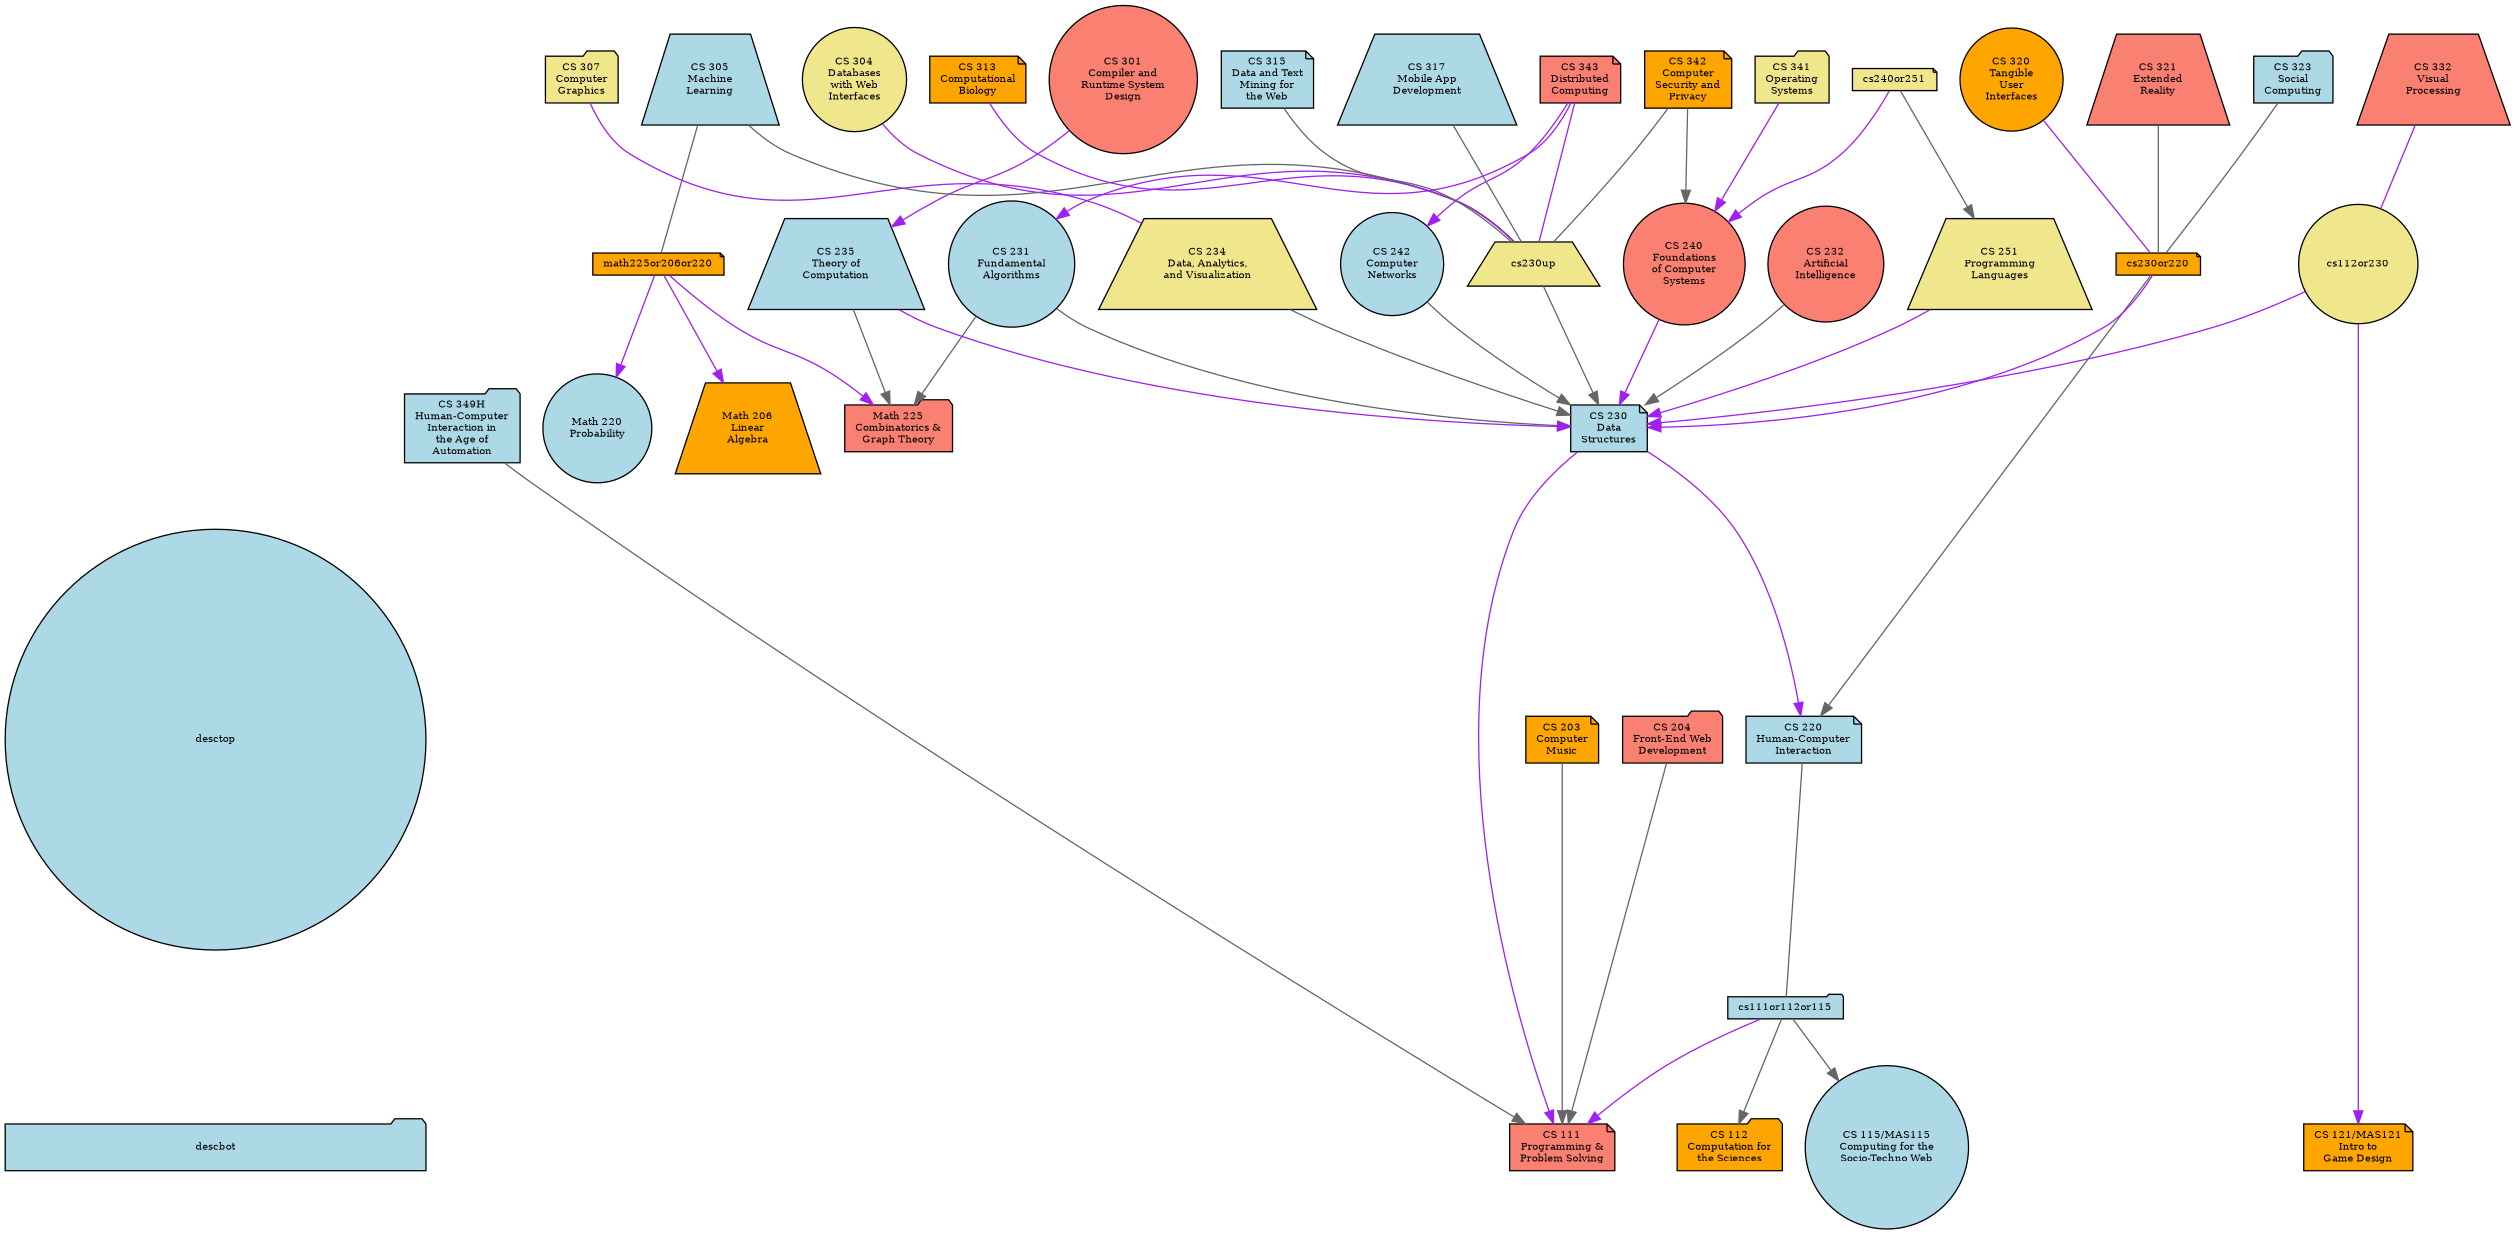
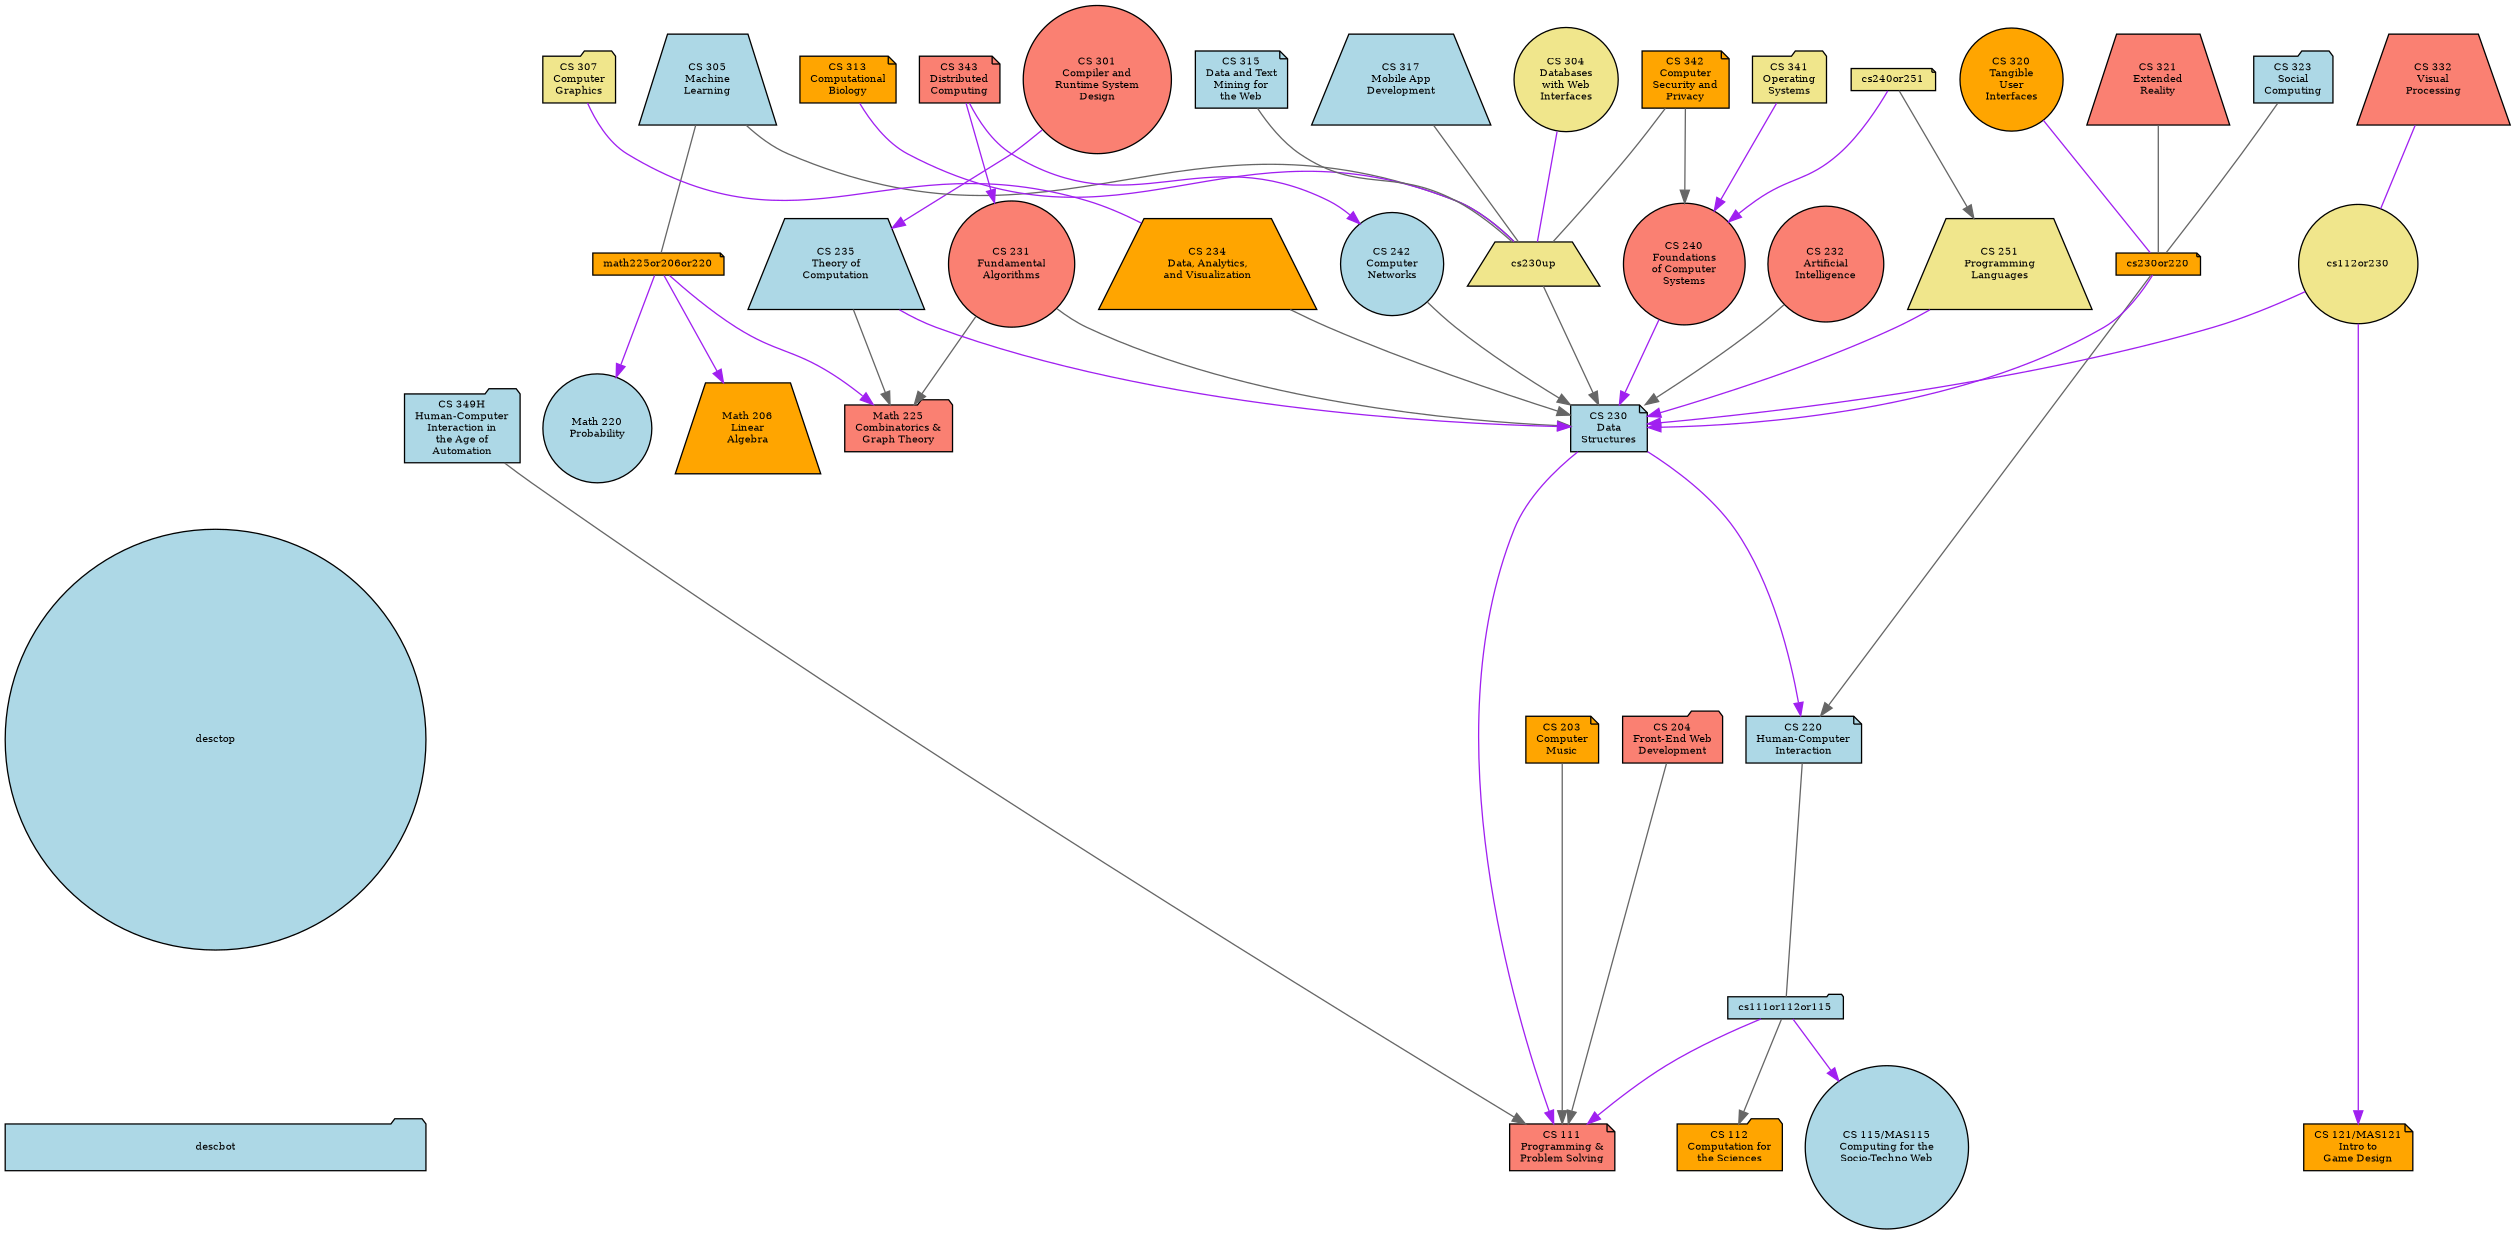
(1557, 173) -> none
(1012, 264) -> (1012, 264)
(1208, 264) -> (1208, 264)
(1812, 1045) -> (1812, 1045)
